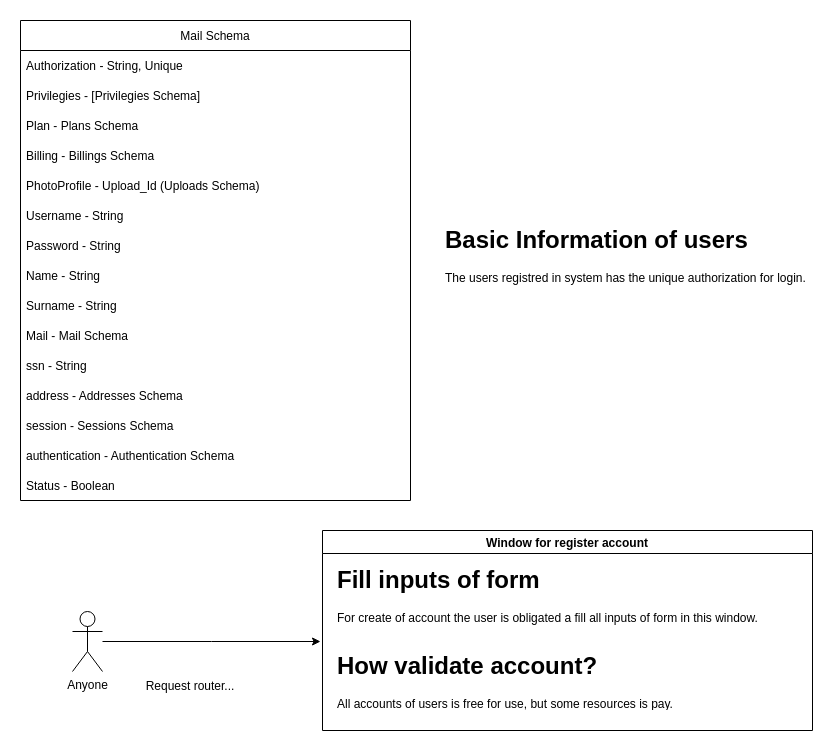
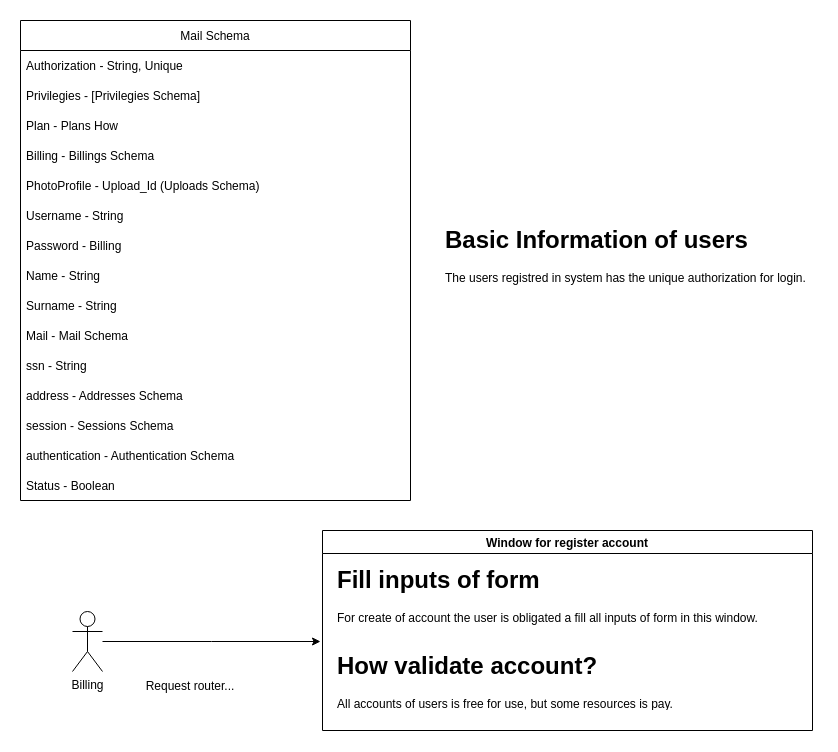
(82, 126) -> (72, 126)
(78, 246) -> (77, 246)
(88, 686) -> (88, 686)
